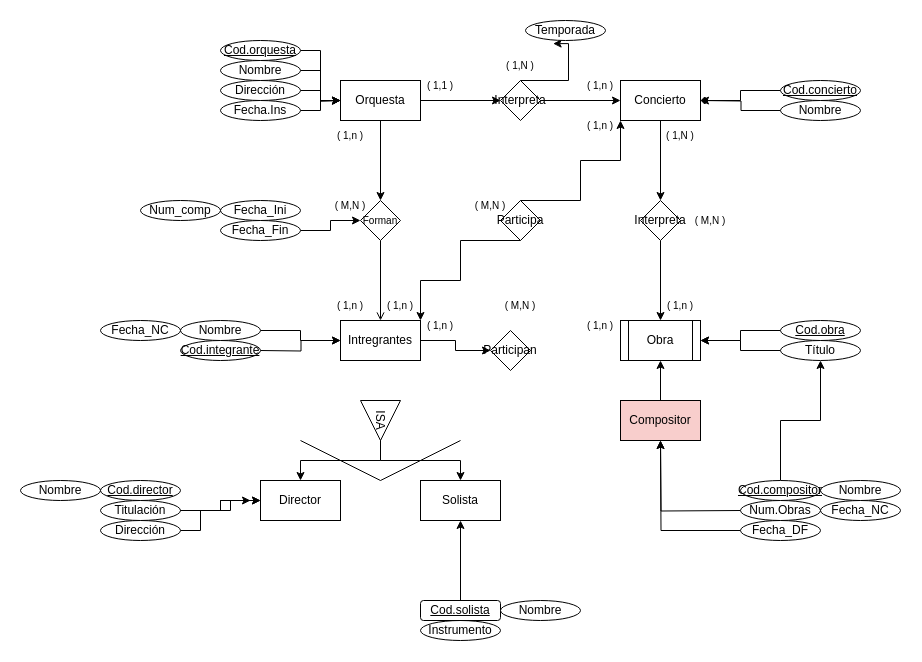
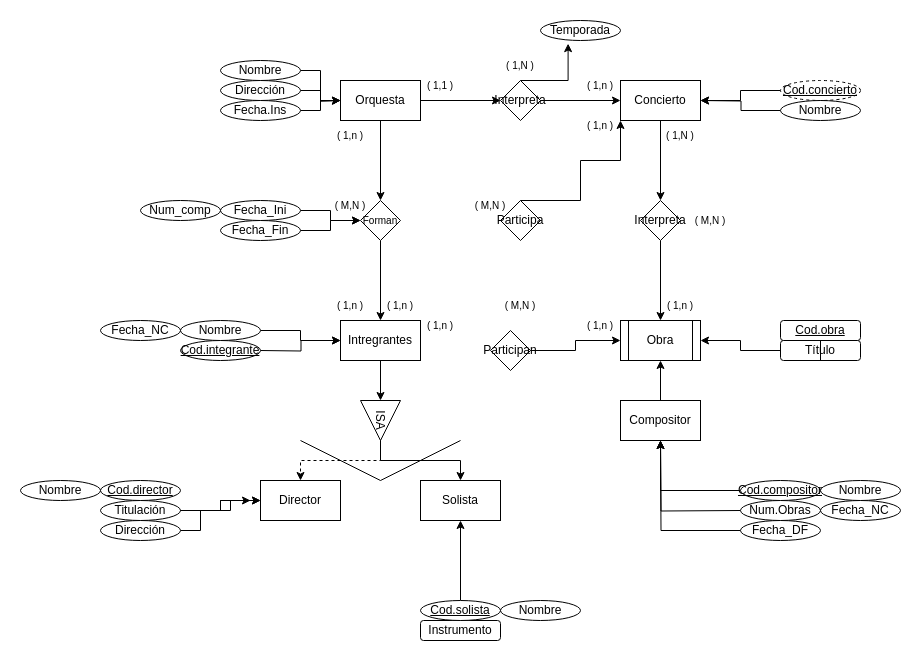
(566, 31) -> (581, 31)
(261, 51) -> none
(320, 51) -> none
(781, 91) -> (781, 91)
(821, 91) -> (821, 91)
none -> (320, 211)
(461, 267) -> none
(381, 314) -> (381, 312)
(757, 331) -> (821, 361)
(821, 331) -> (821, 331)
(456, 342) -> none
none -> (576, 350)
(821, 351) -> (821, 351)
none -> (381, 377)
(661, 421) -> (661, 421)
(797, 421) -> (703, 491)
(334, 461) -> (334, 461)
(461, 611) -> (461, 611)
(461, 631) -> (461, 631)
